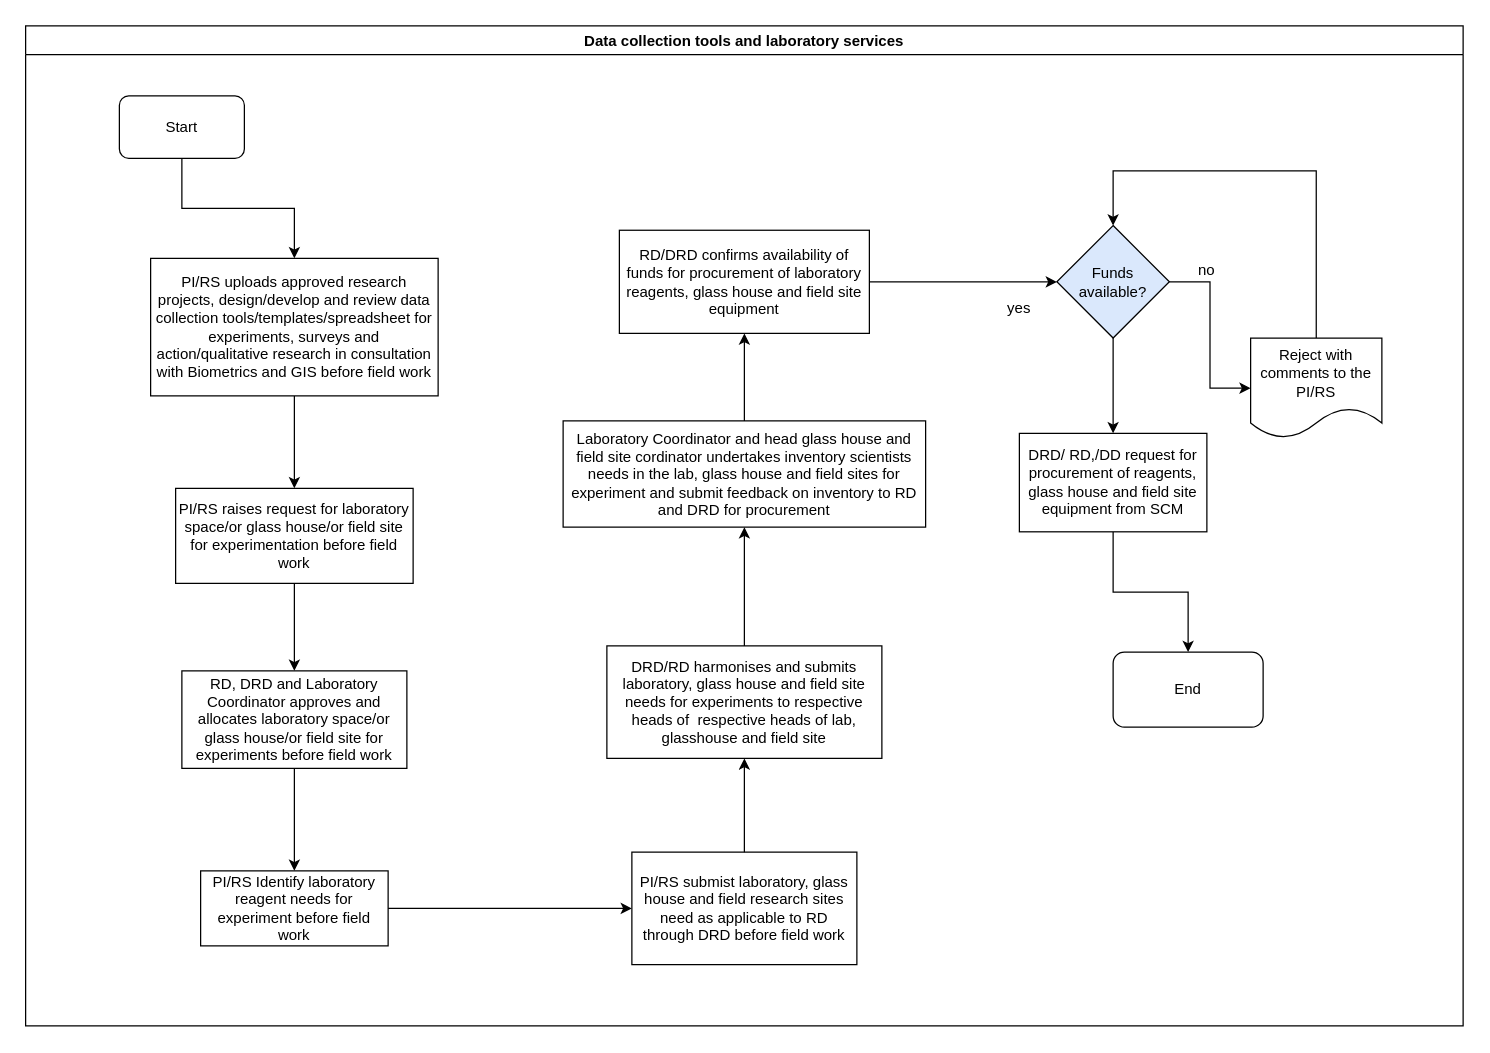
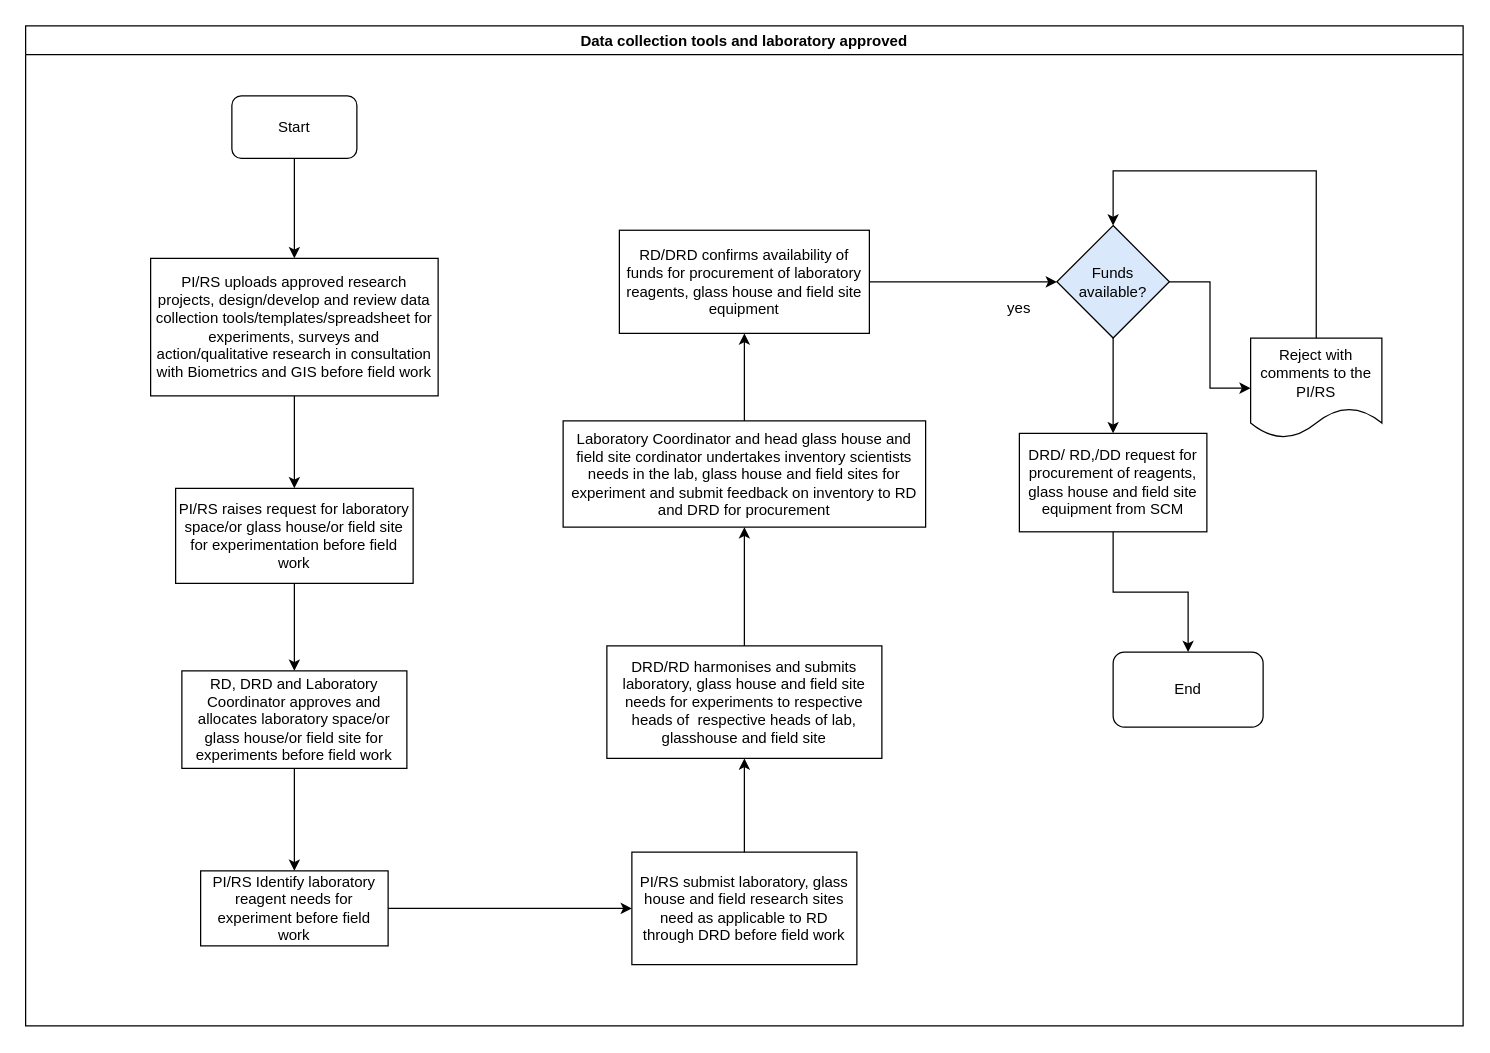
(744, 41) -> (744, 41)
(182, 127) -> (294, 127)
(1207, 271) -> none
